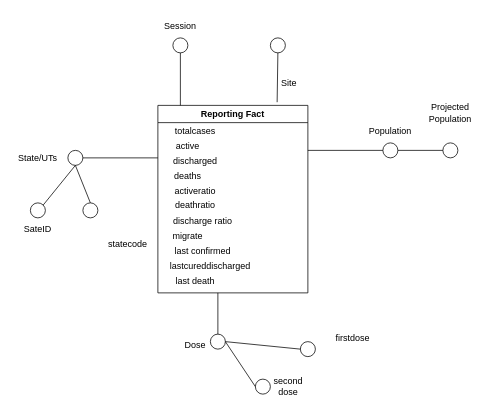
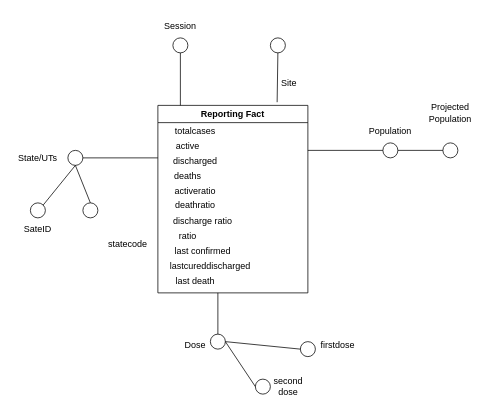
(188, 237) -> (188, 237)
(353, 338) -> (338, 345)
